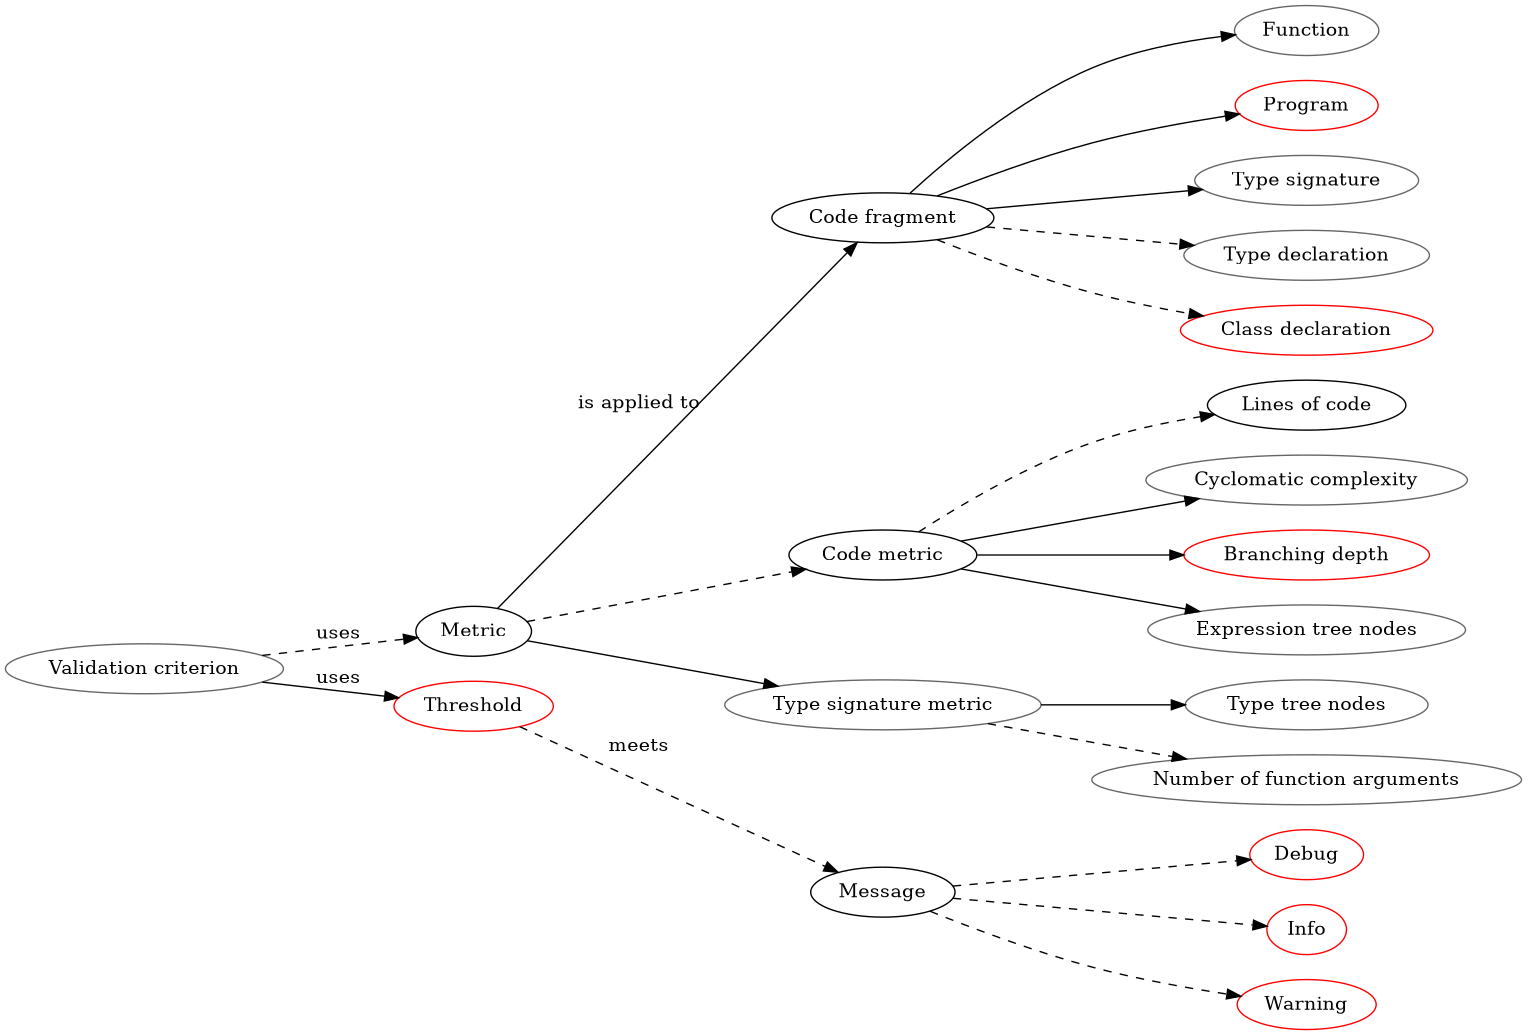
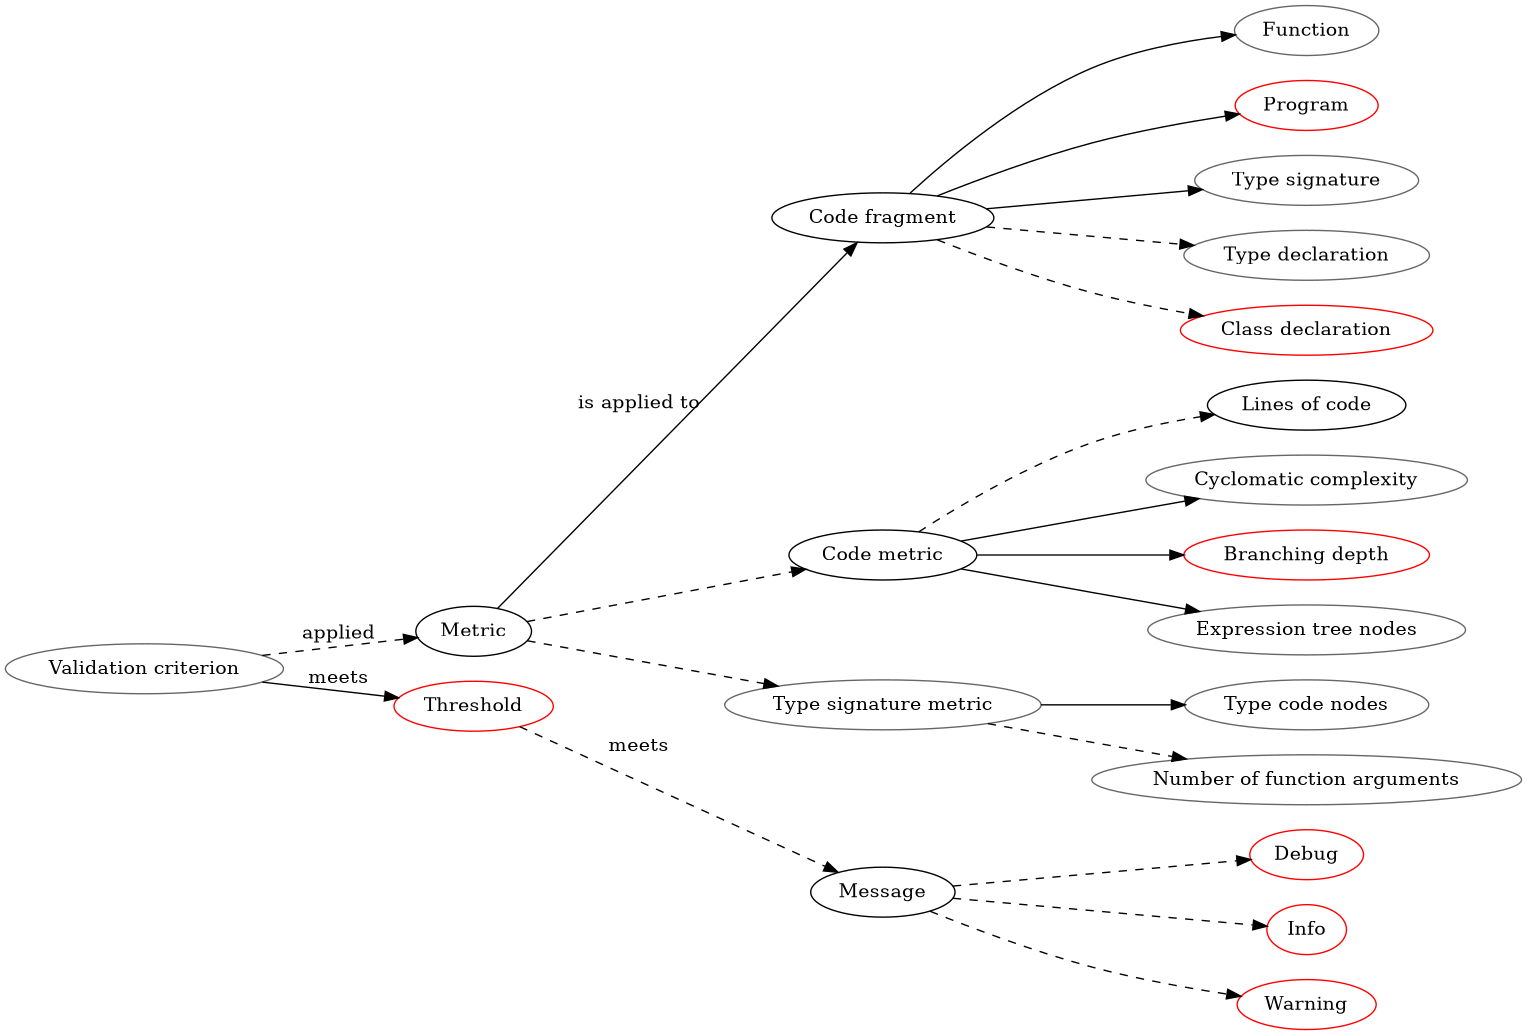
(339, 633) -> (339, 633)
(646, 662) -> (646, 662)
(339, 678) -> (339, 678)
(1307, 705) -> (1307, 705)
